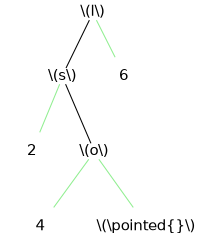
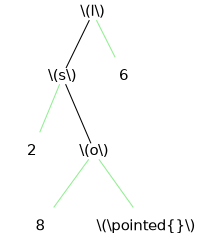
(41, 226) -> (41, 226)
